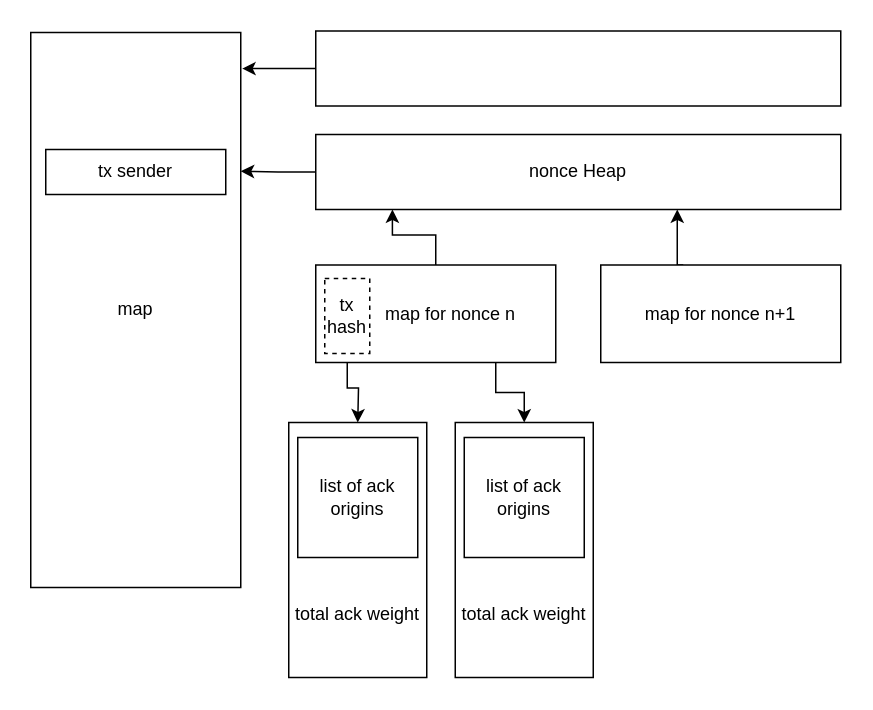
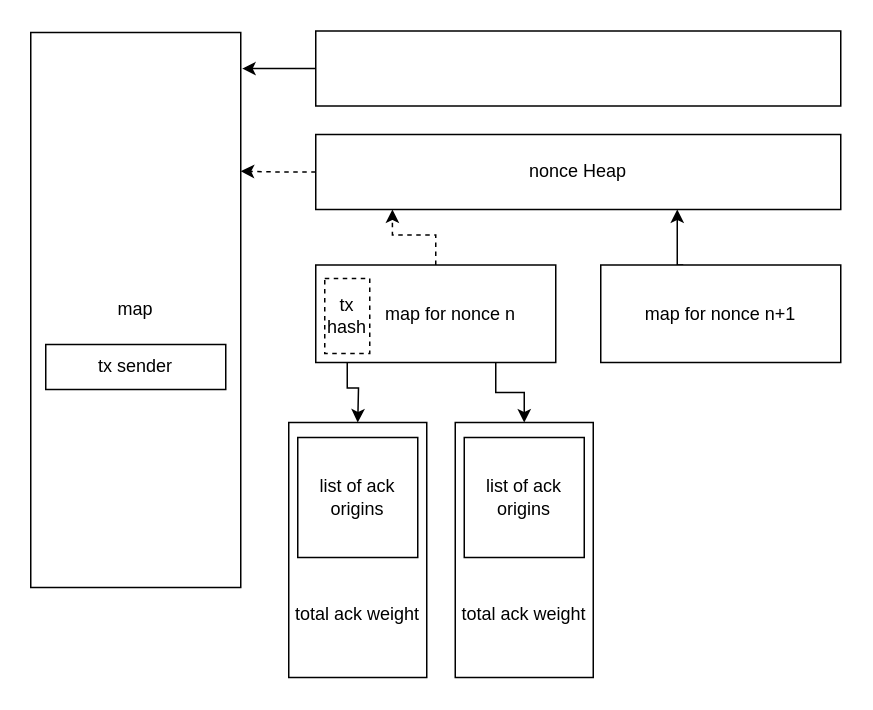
(136, 172) -> (136, 367)
(282, 172) -> (282, 172)
(420, 235) -> (420, 235)
